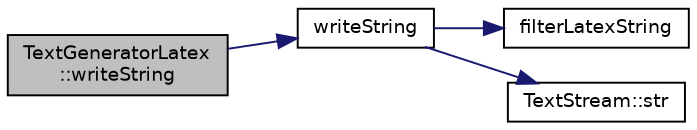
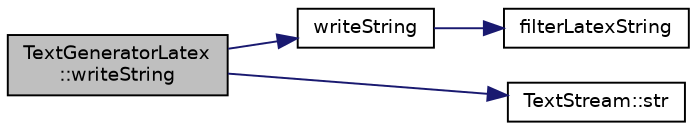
(471, 62) -> (358, 84)
